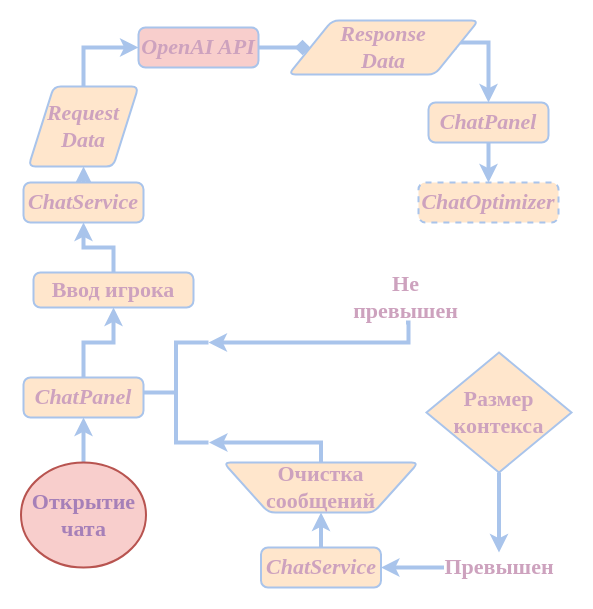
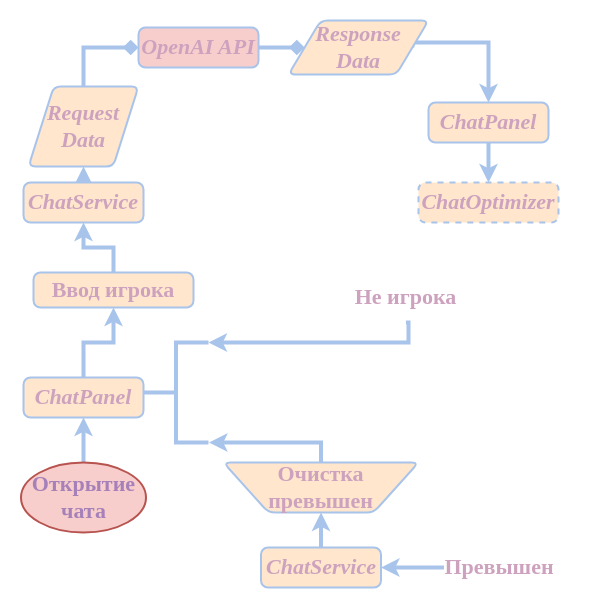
(124, 48) -> (123, 48)
(384, 48) -> (359, 48)
(406, 298) -> (406, 298)
(499, 413) -> none
(321, 488) -> (321, 488)
(499, 507) -> none
(84, 515) -> (84, 498)
